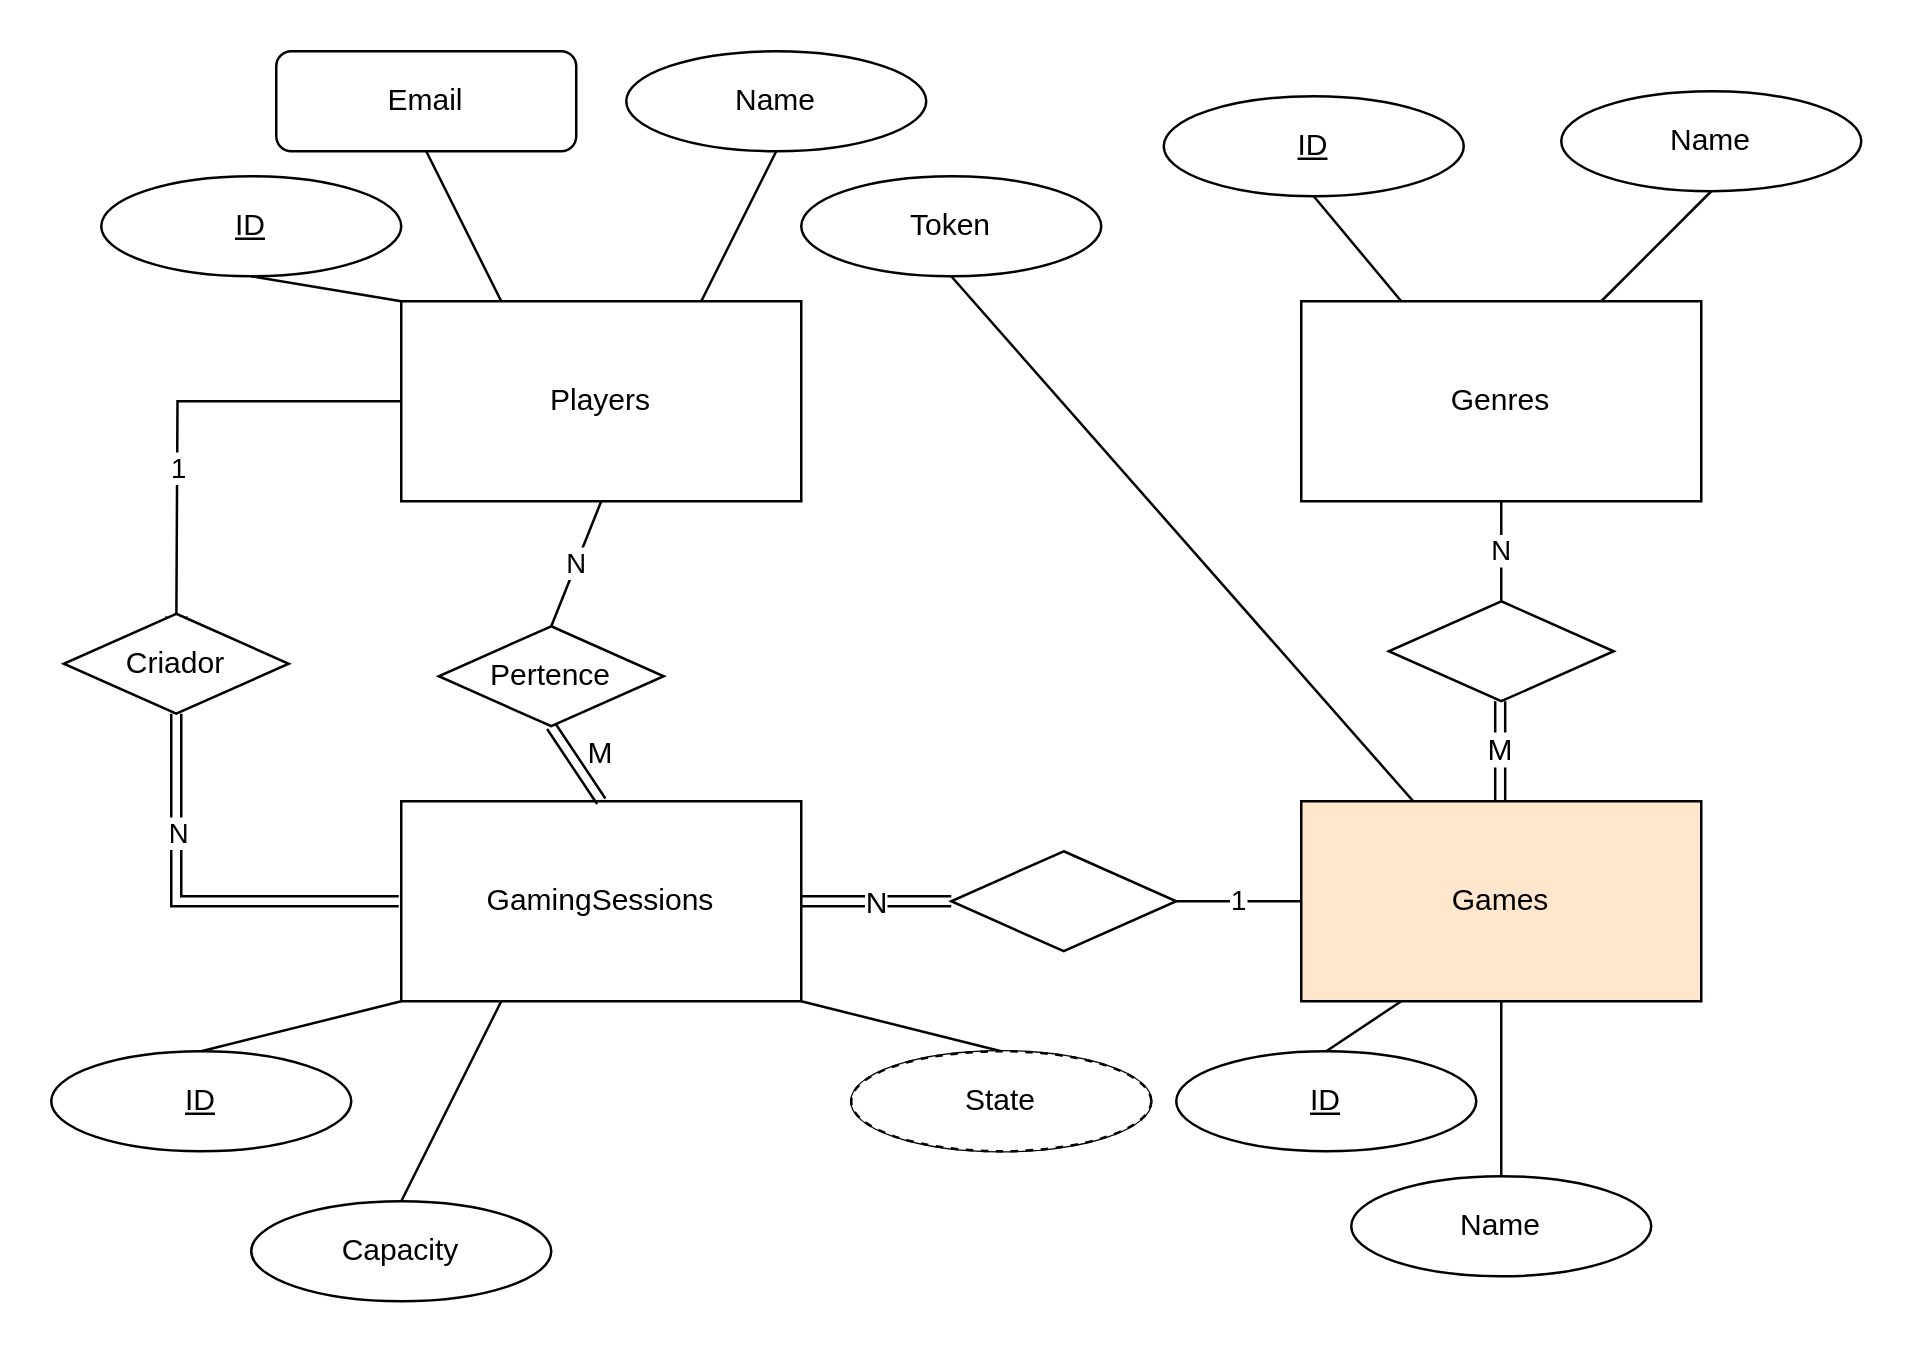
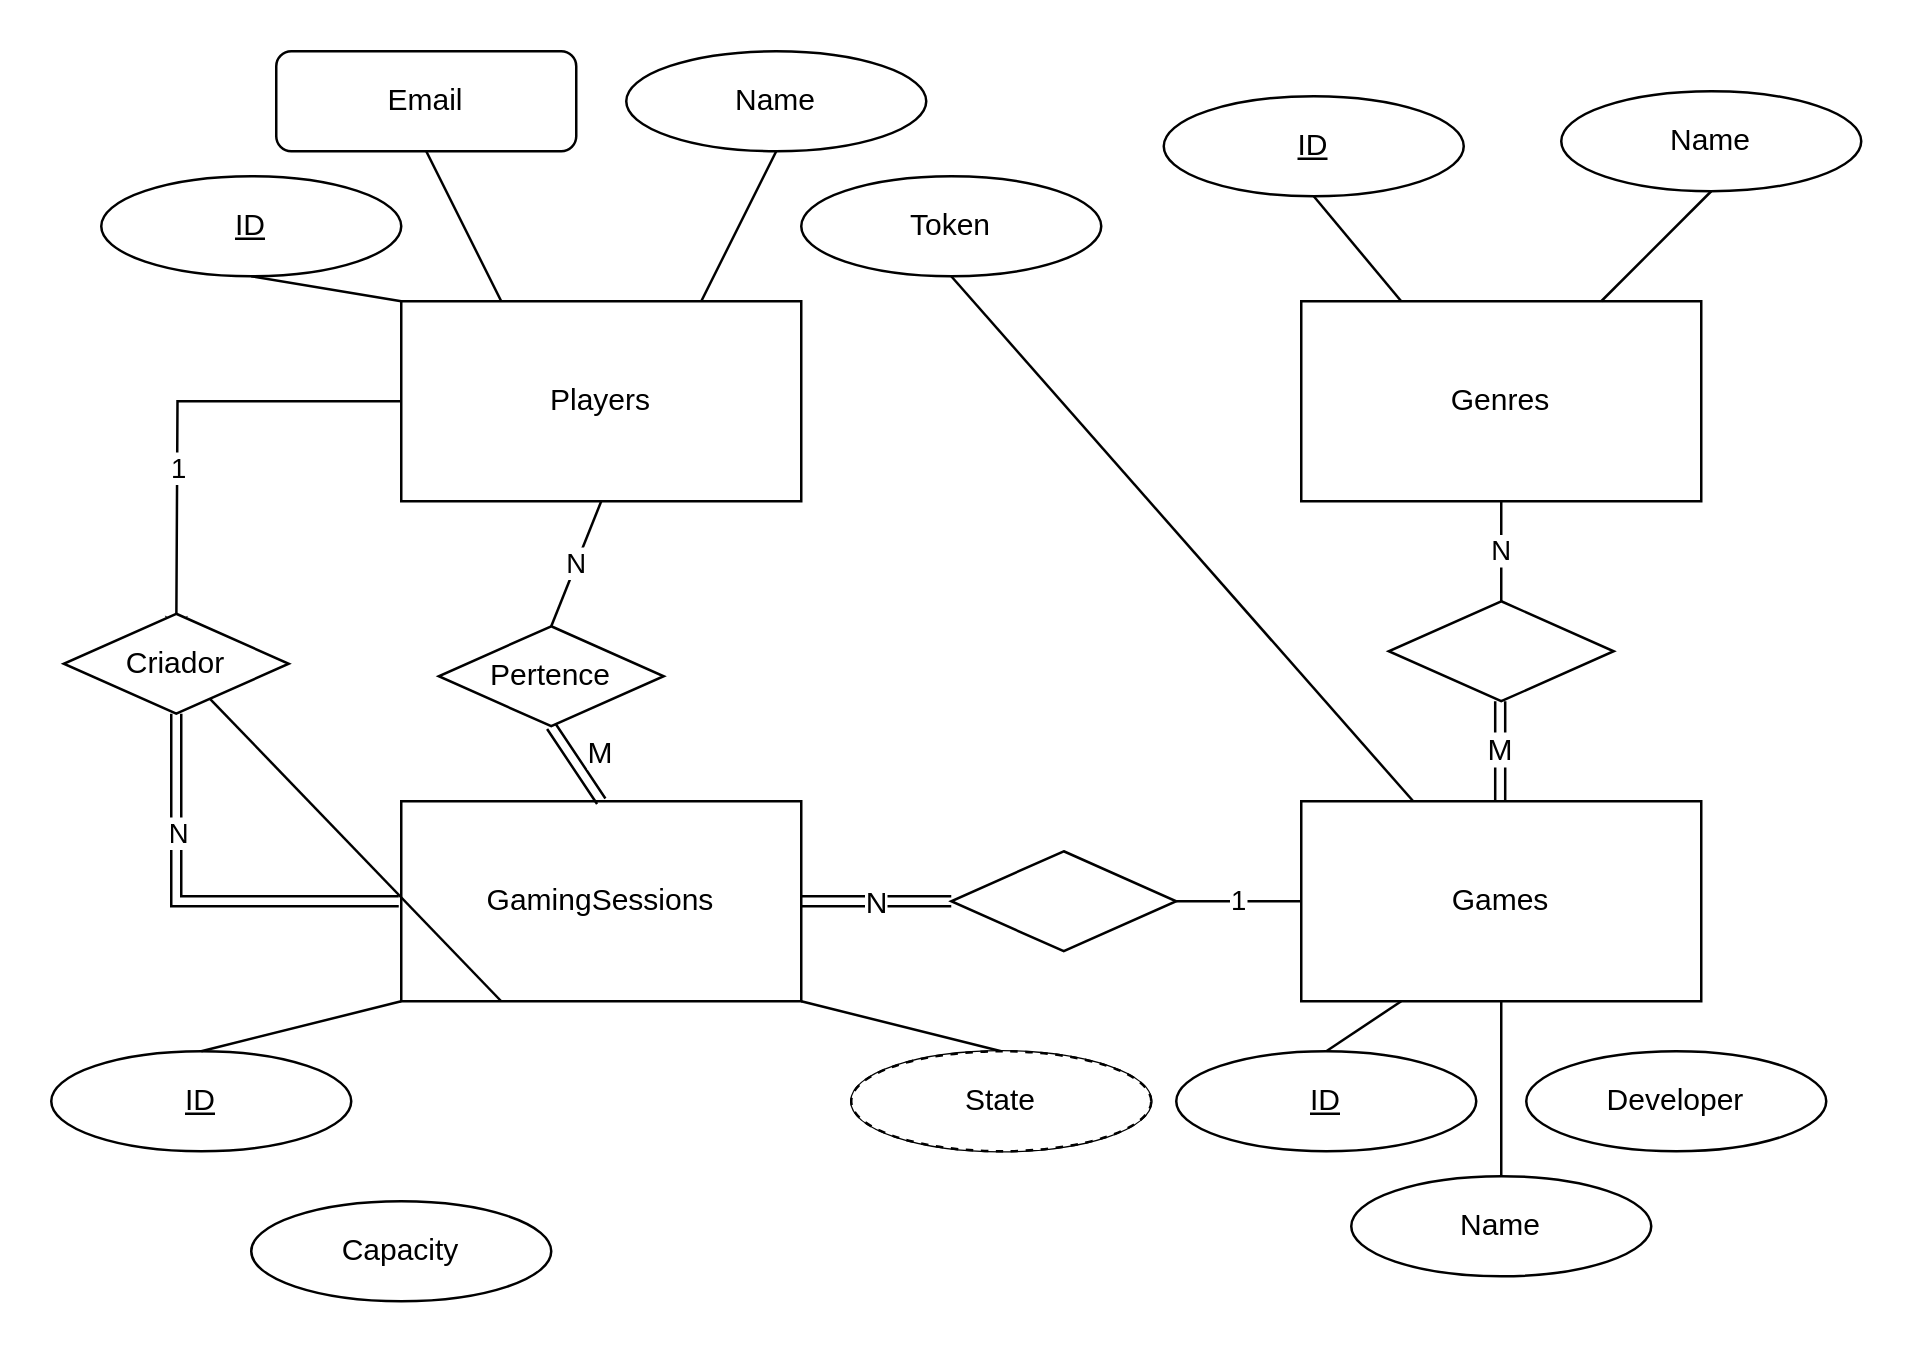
(1501, 901) -> (1501, 901)
(451, 1101) -> (297, 789)
none -> (1676, 1101)
